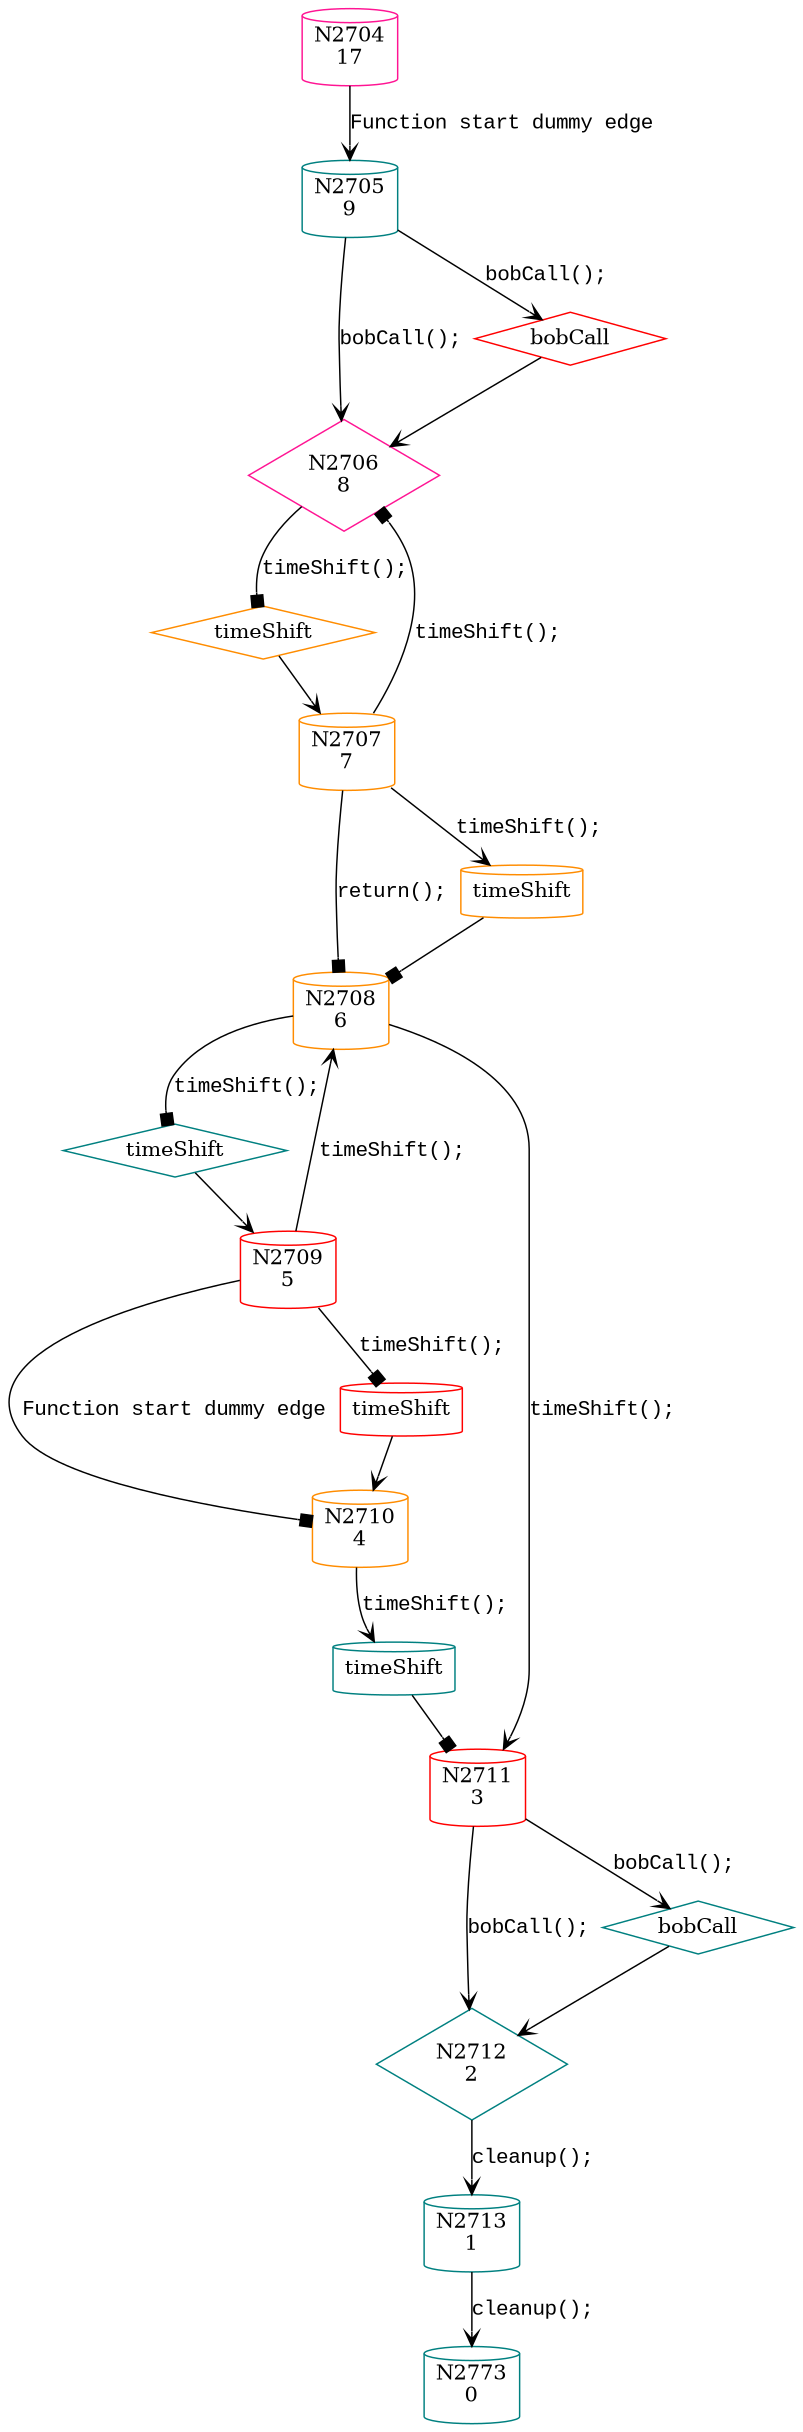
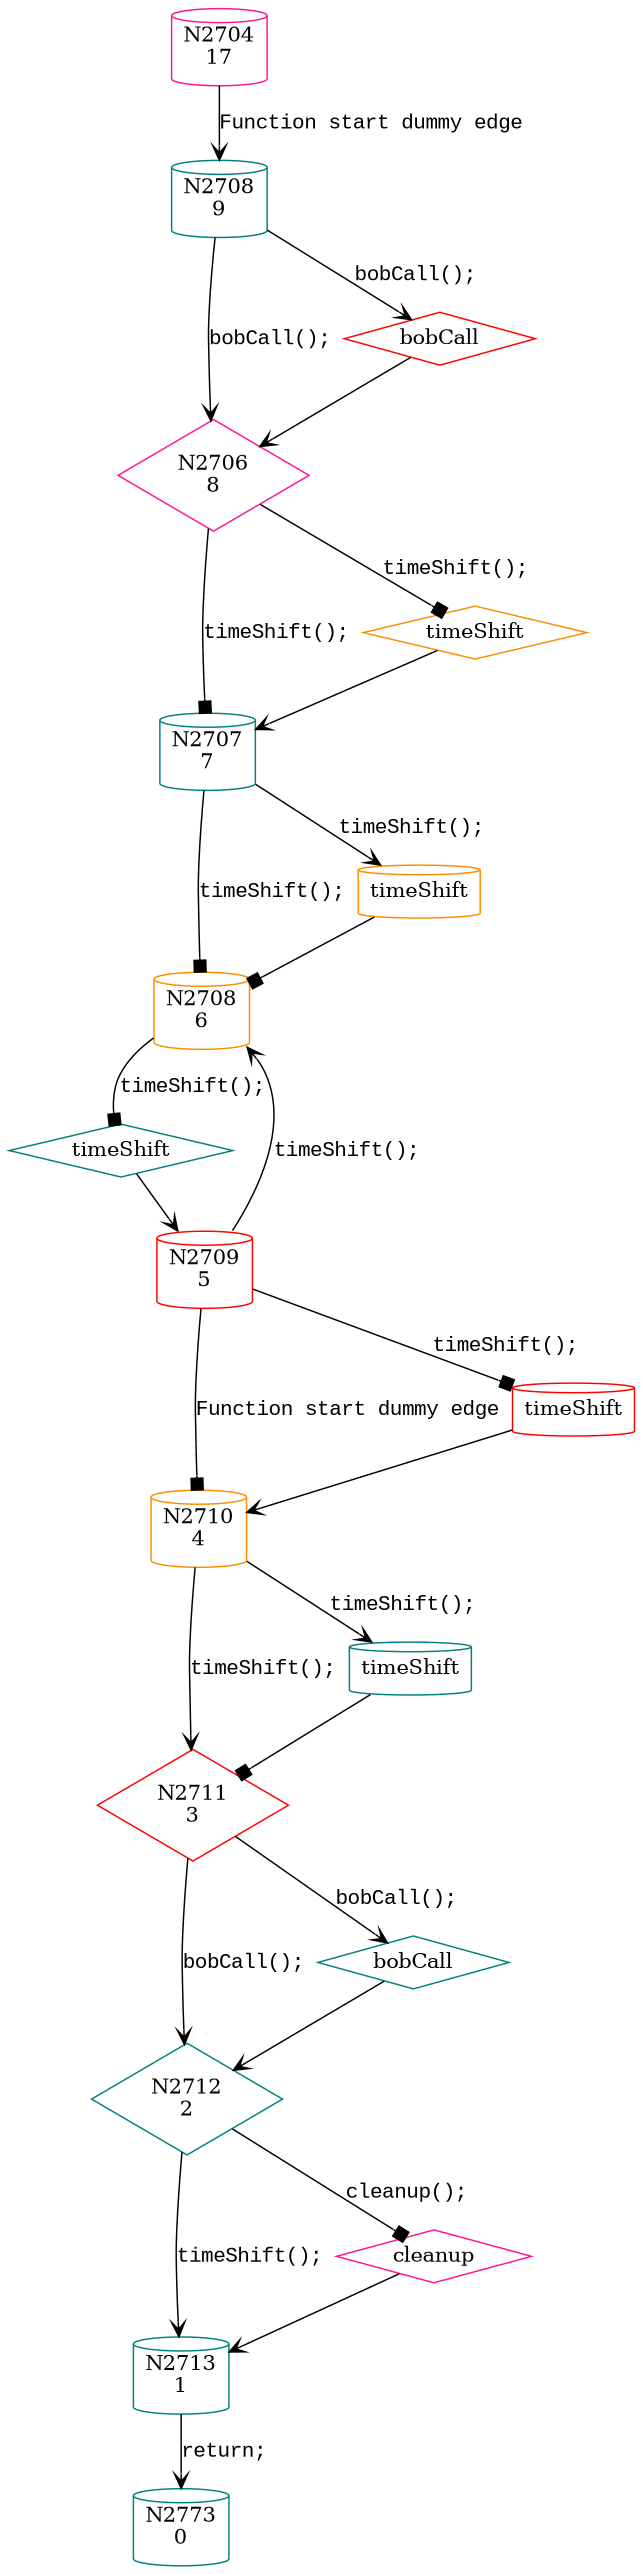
(350, 199) -> (219, 199)
(412, 619) -> (203, 613)
(347, 752) -> (208, 752)
(392, 892) -> (272, 892)
(529, 1344) -> (190, 1651)
(478, 1788) -> (193, 1805)
(533, 2157) -> (250, 2256)
none -> (434, 2256)
(533, 2309) -> (224, 2451)
